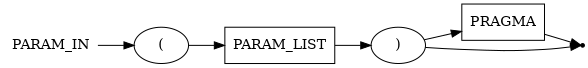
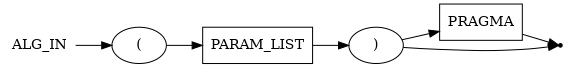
(51, 45) -> (40, 45)
